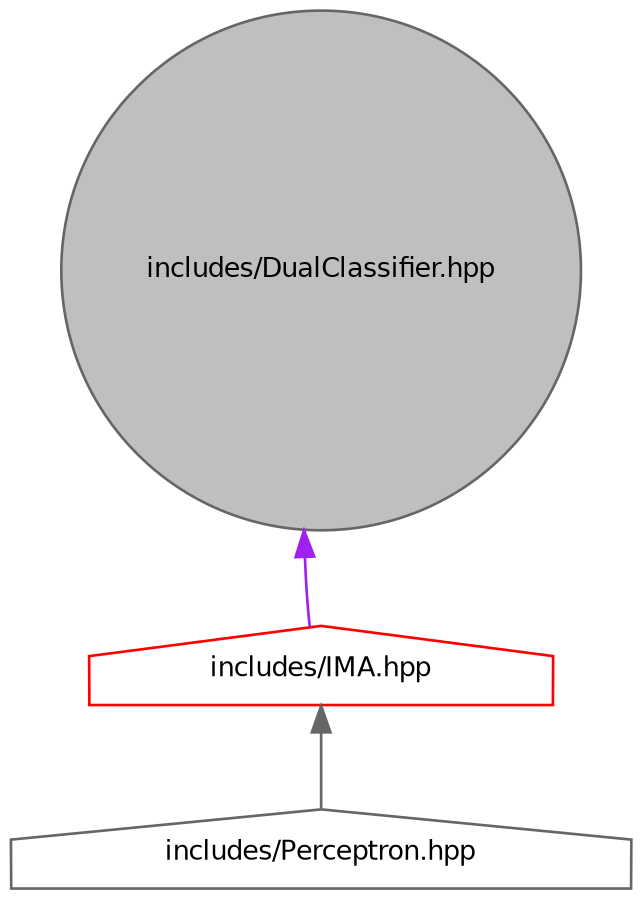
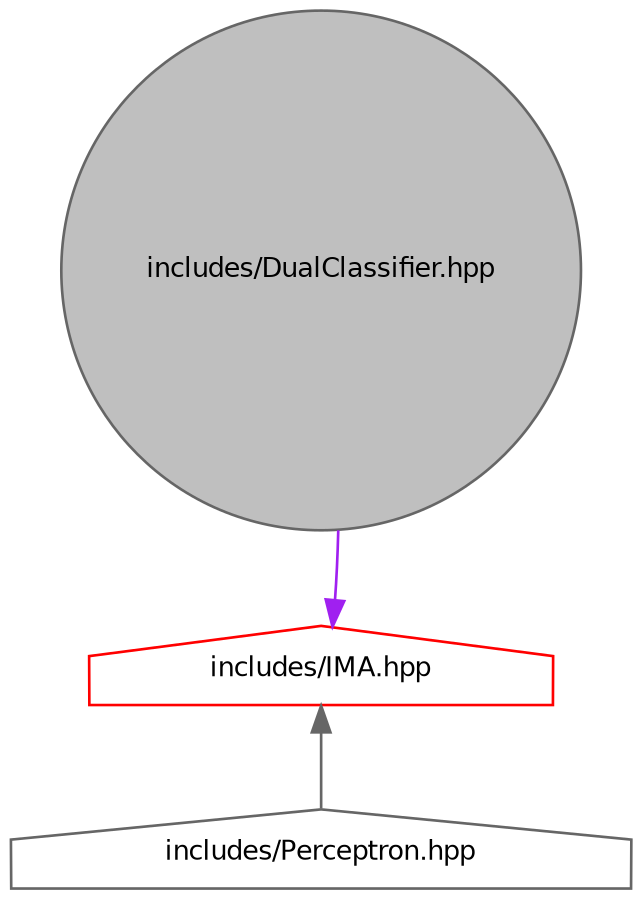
(307, 592) -> (337, 565)
